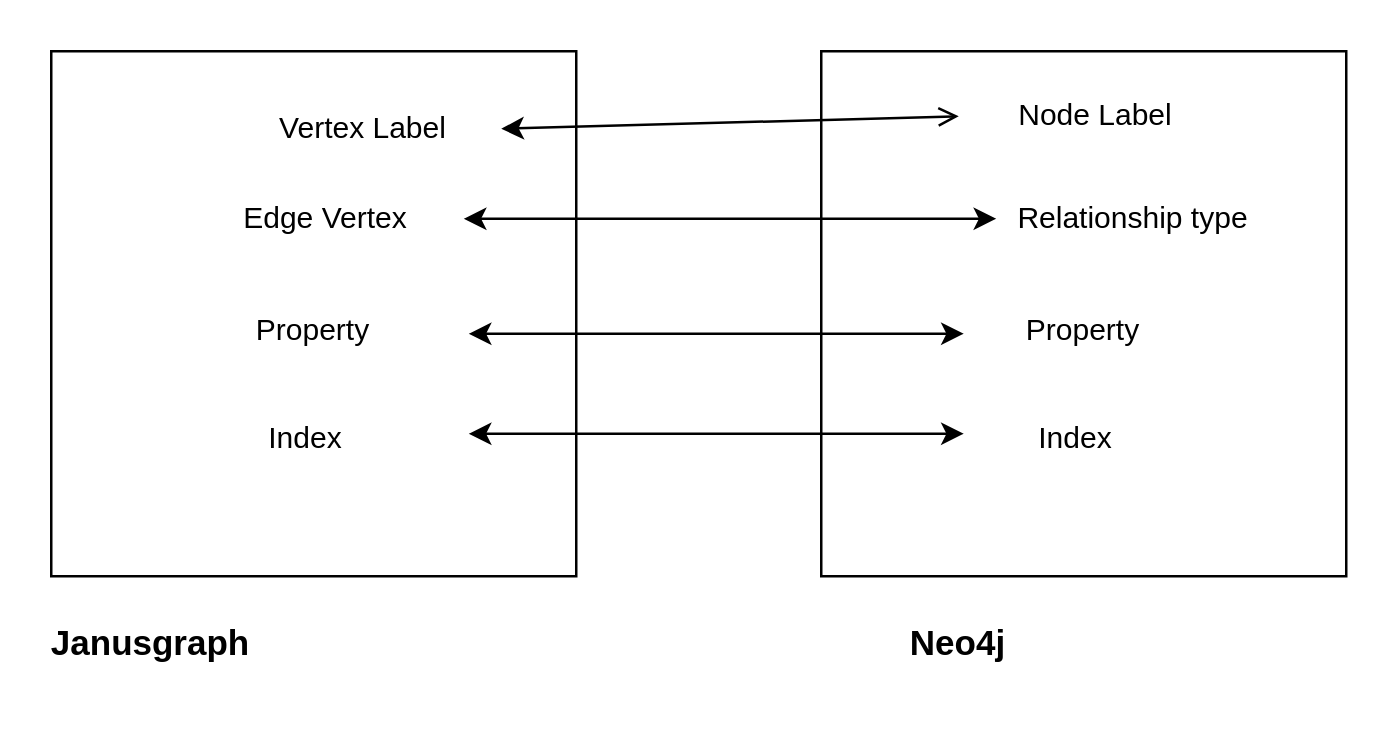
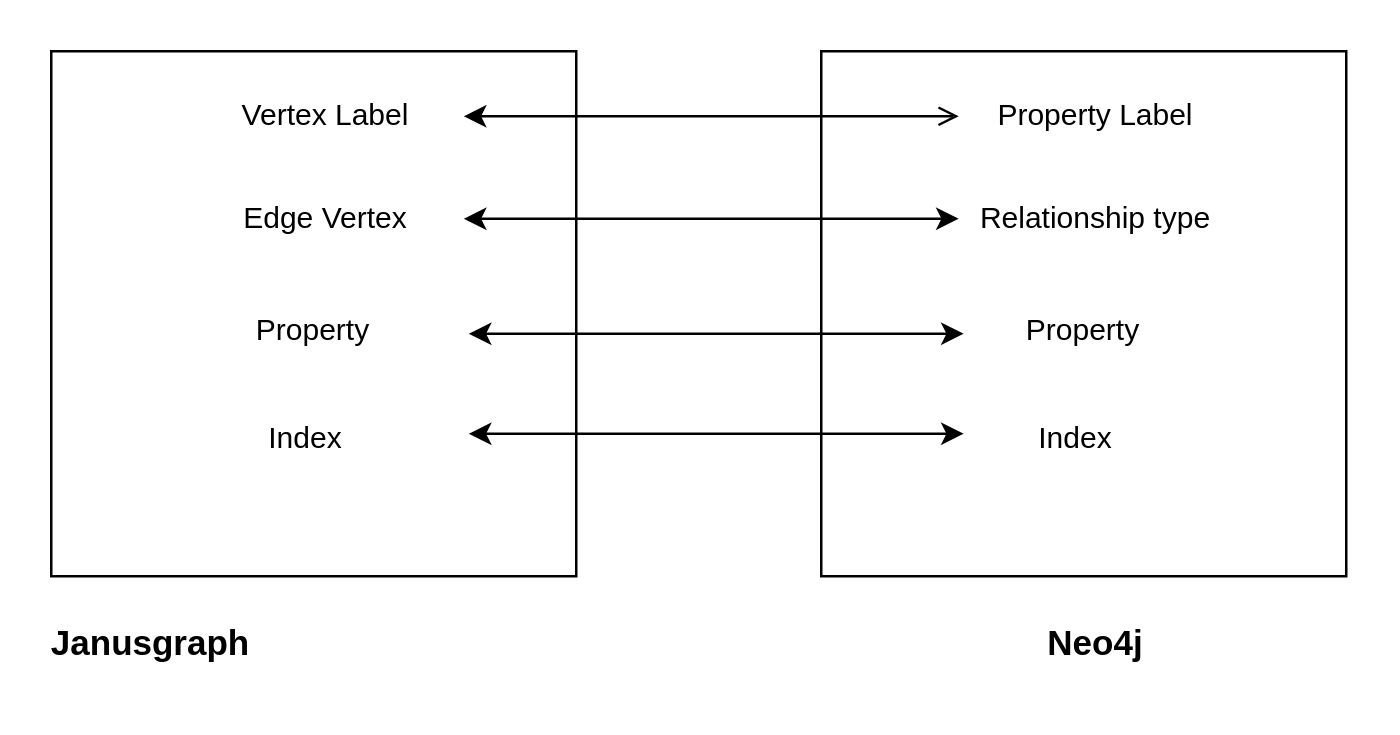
(1096, 116) -> (1096, 116)
(364, 129) -> (326, 116)
(1134, 219) -> (1096, 219)
(959, 644) -> (1096, 644)
